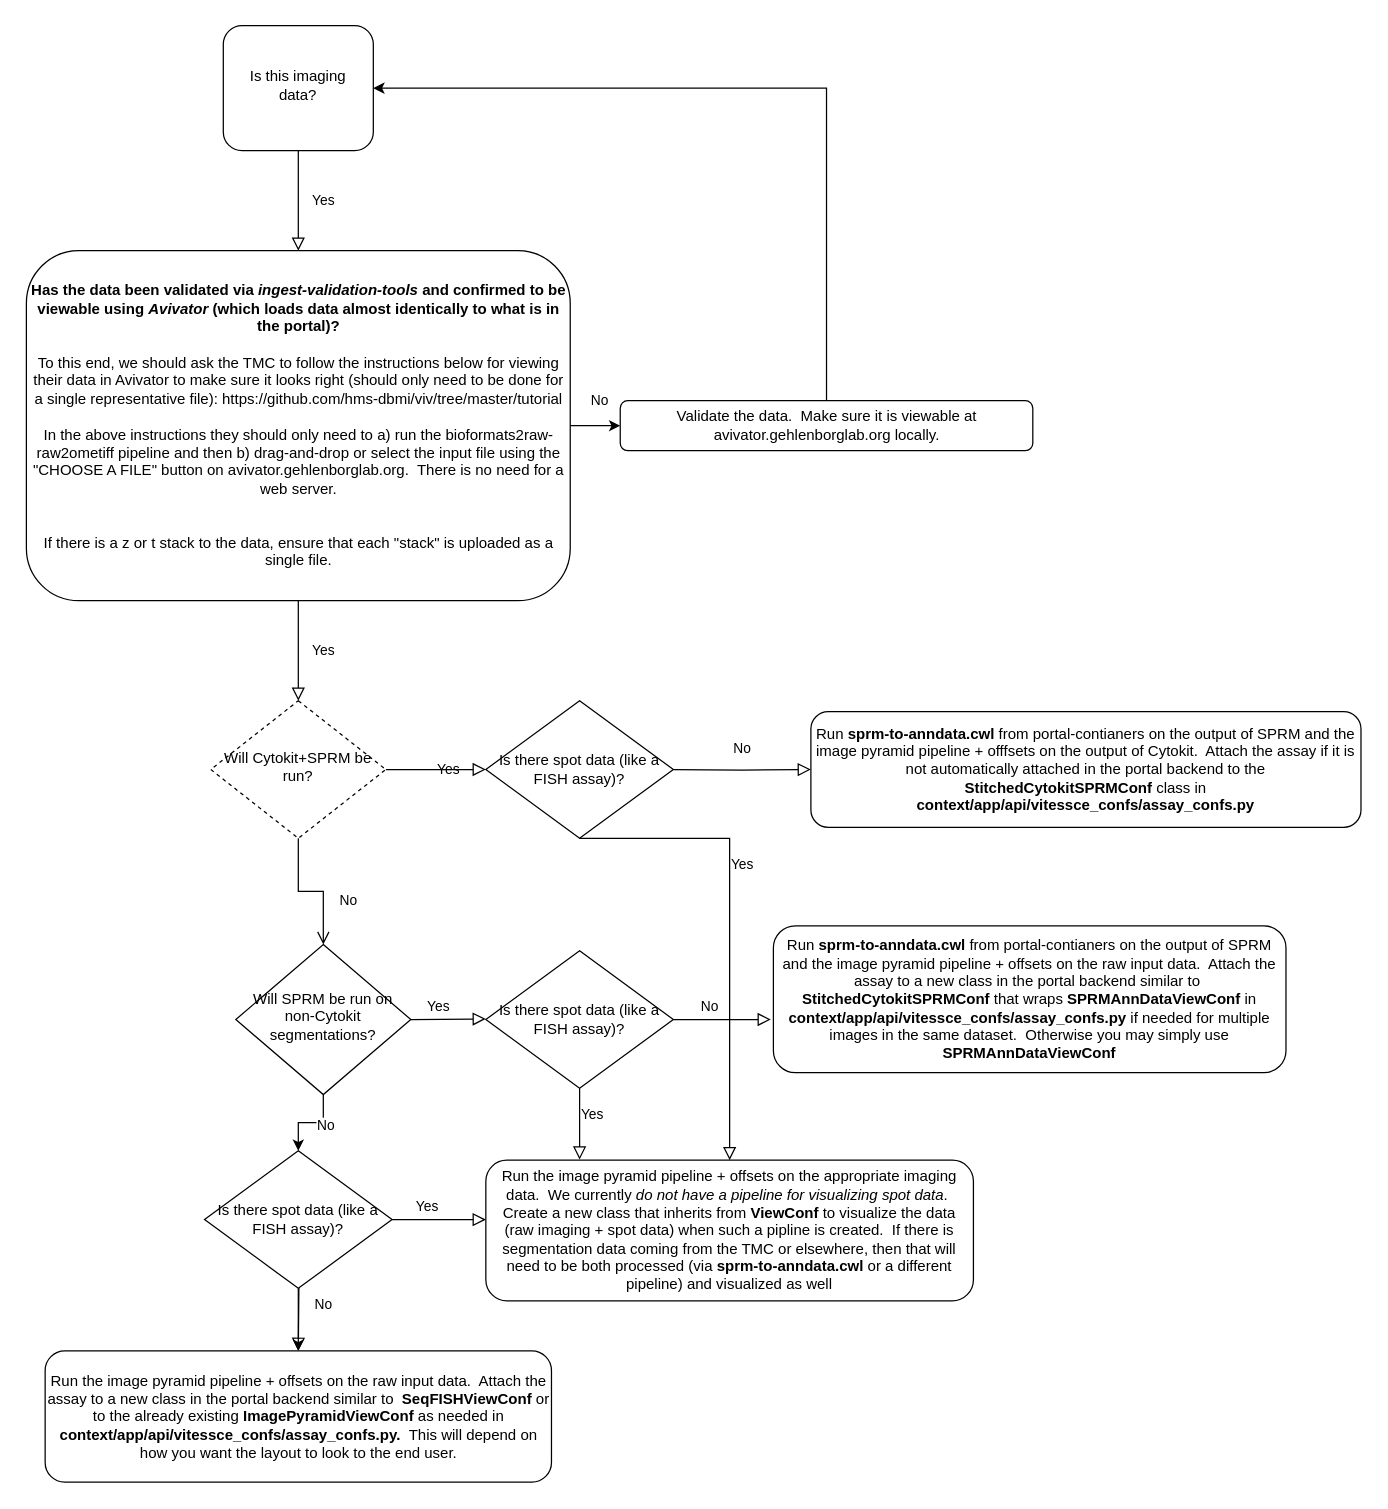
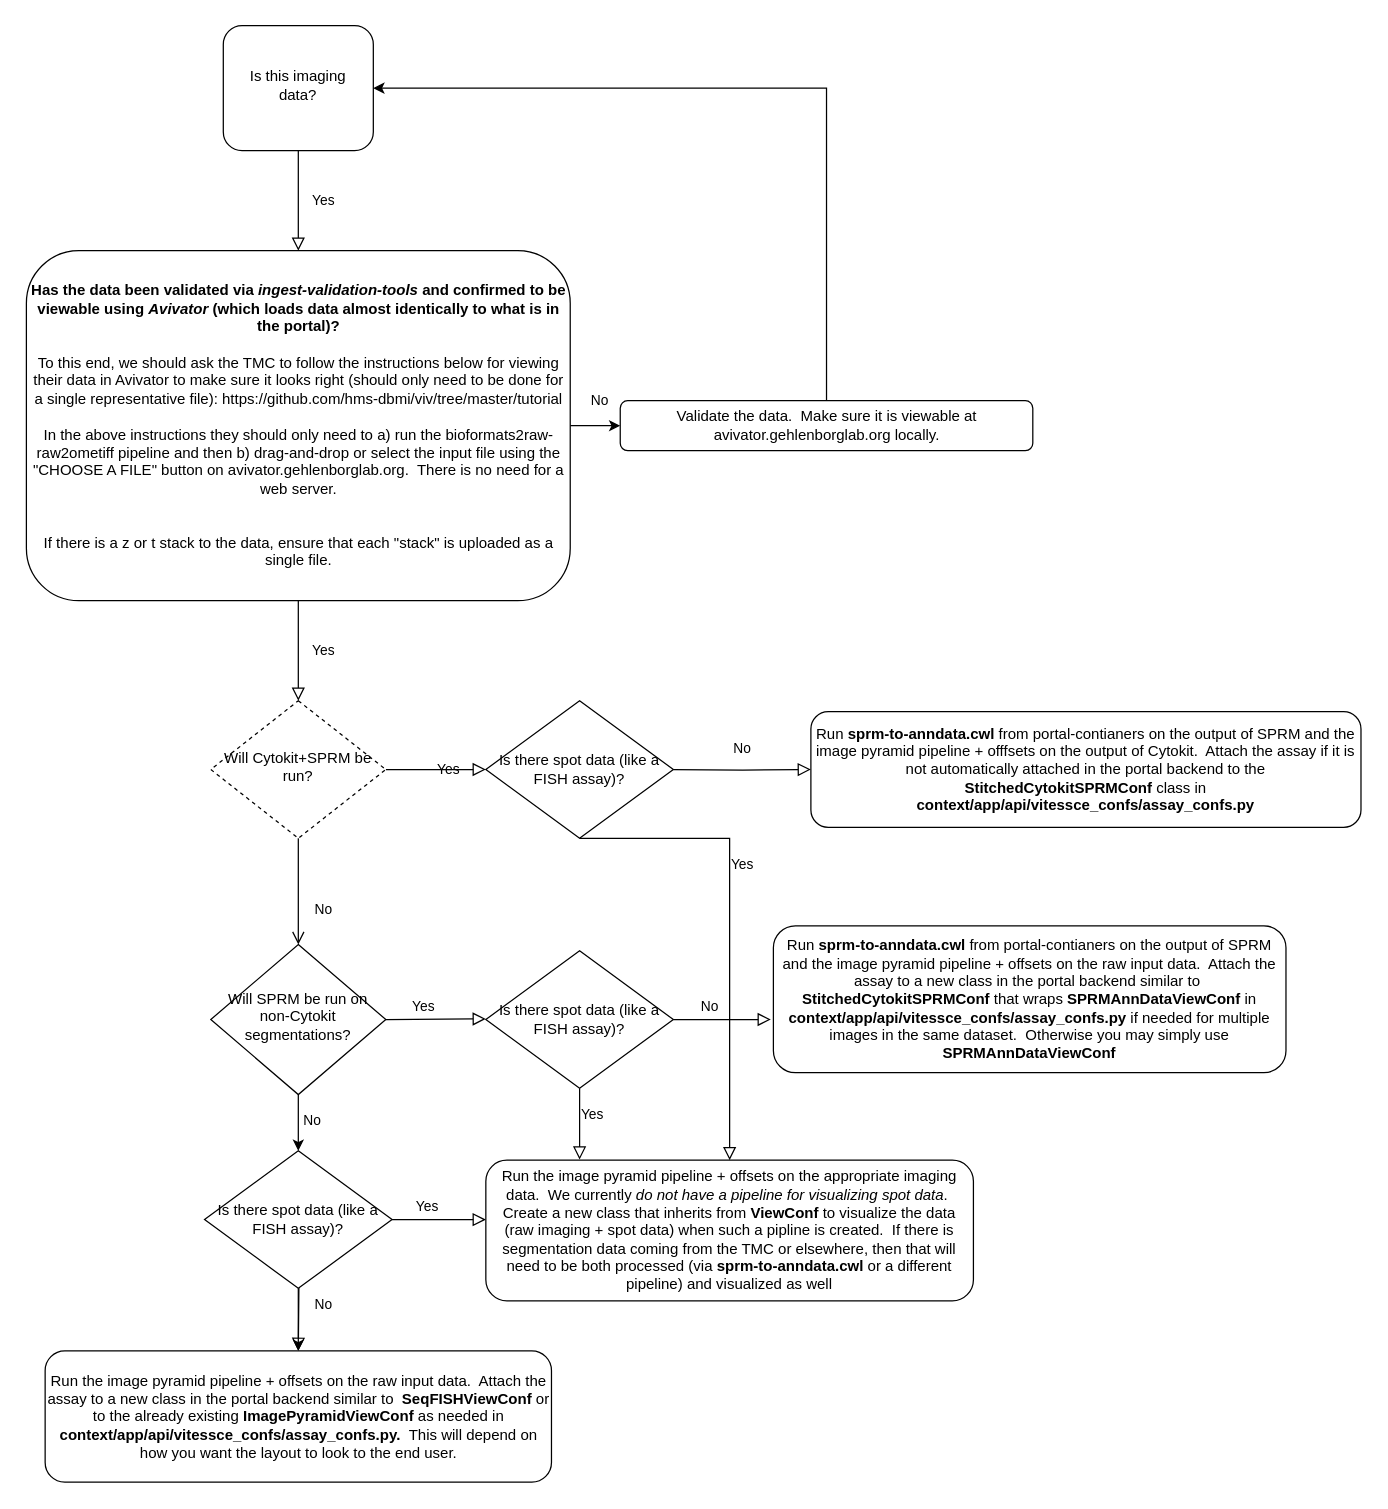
(323, 1019) -> (298, 1019)
